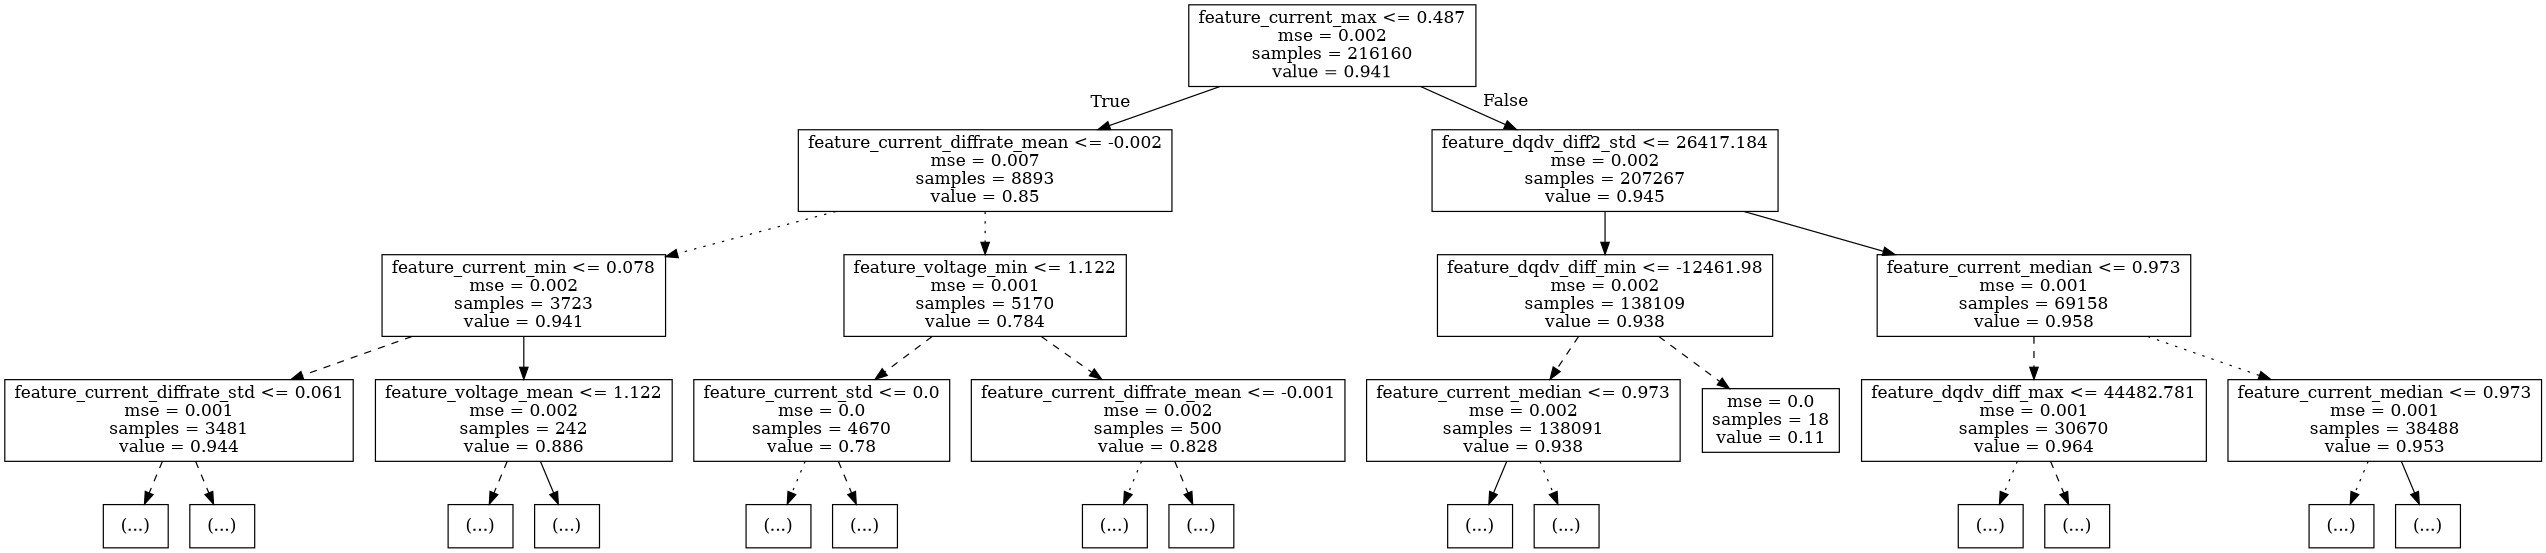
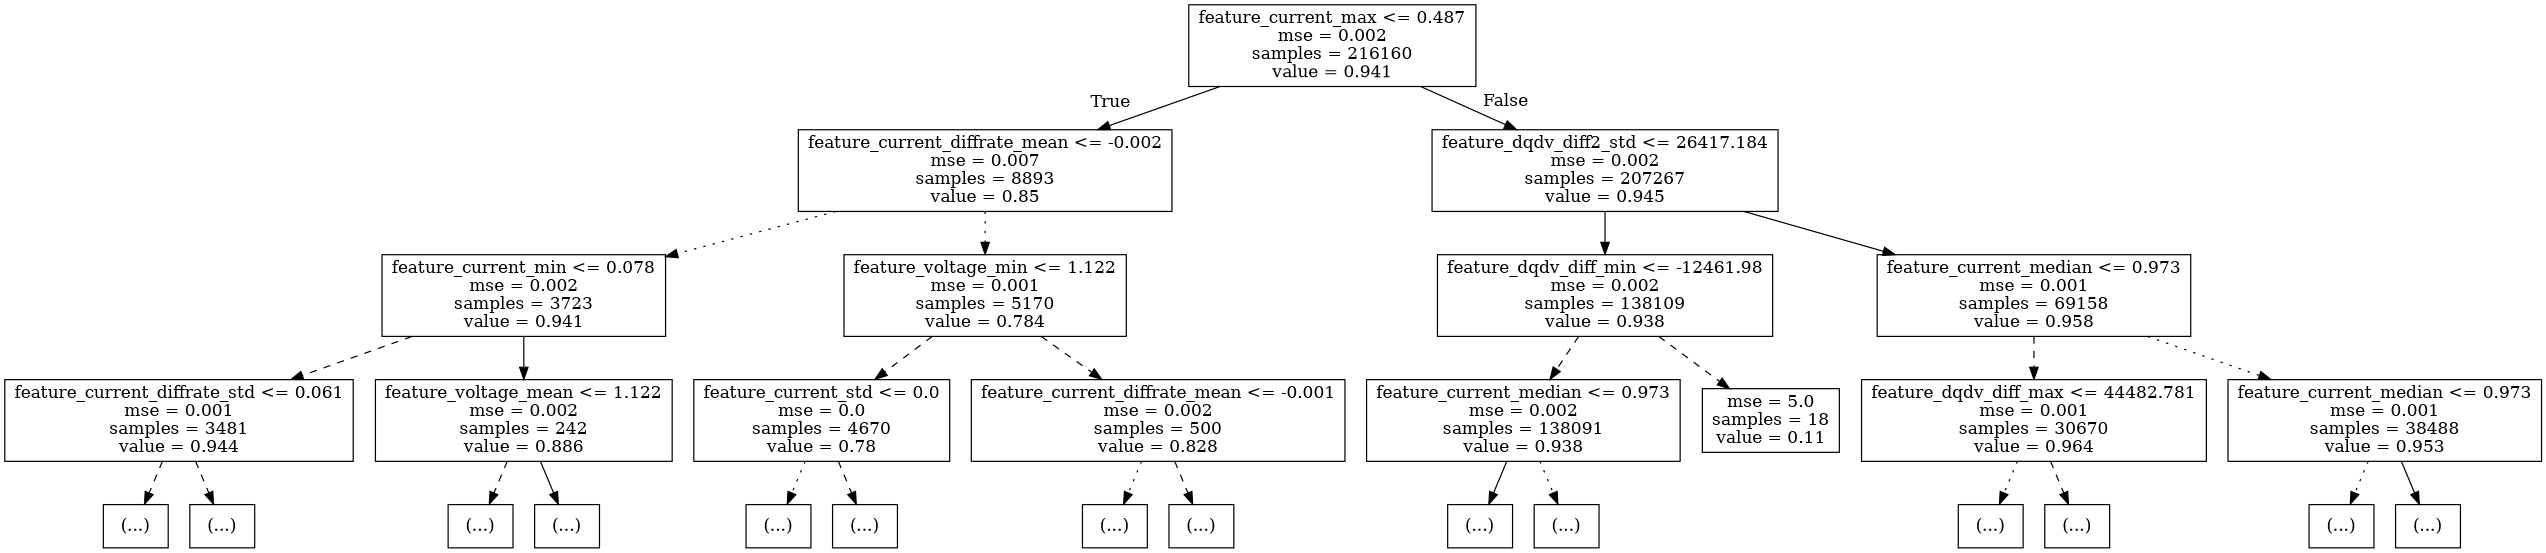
(1771, 420) -> (1771, 420)
